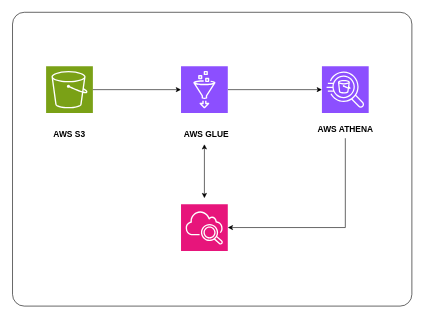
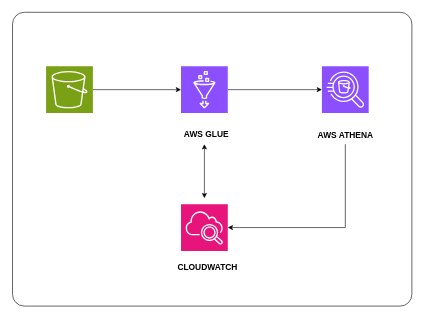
(345, 129) -> (345, 135)
(69, 134) -> none
none -> (207, 267)
